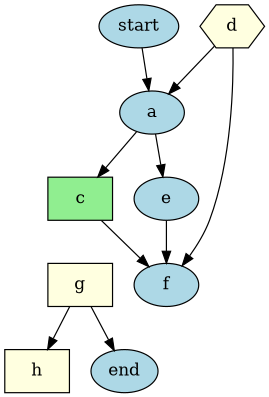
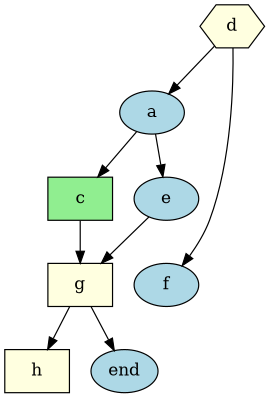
(139, 26) -> none
(166, 236) -> (129, 236)
(121, 239) -> (80, 236)
